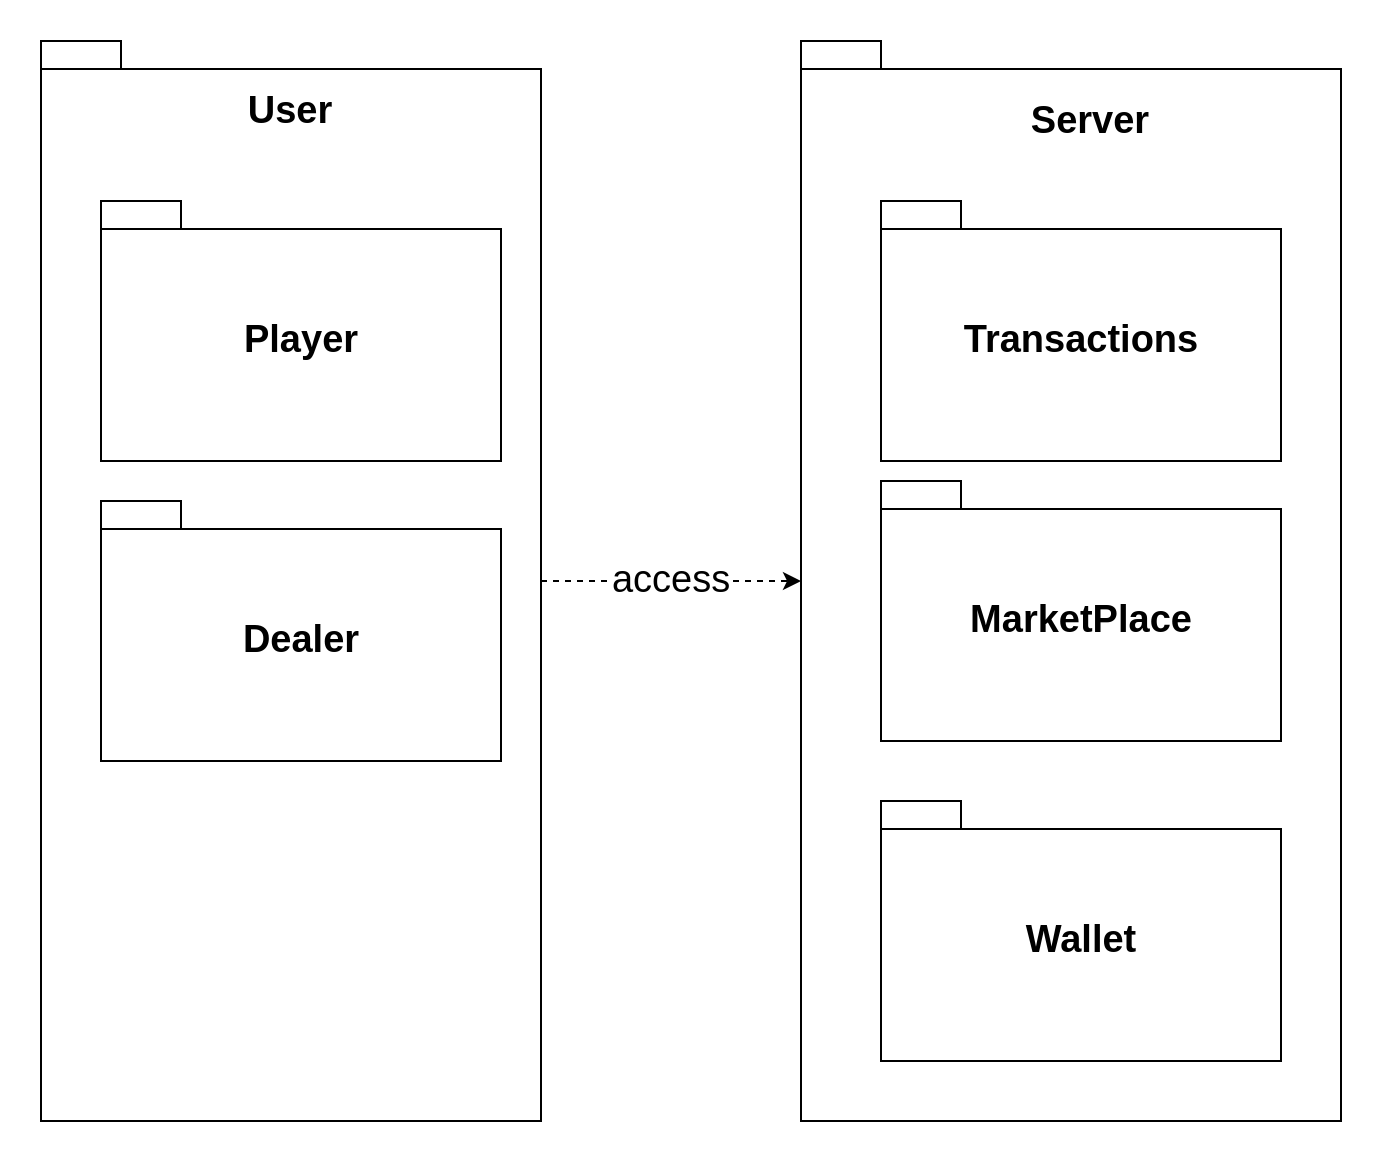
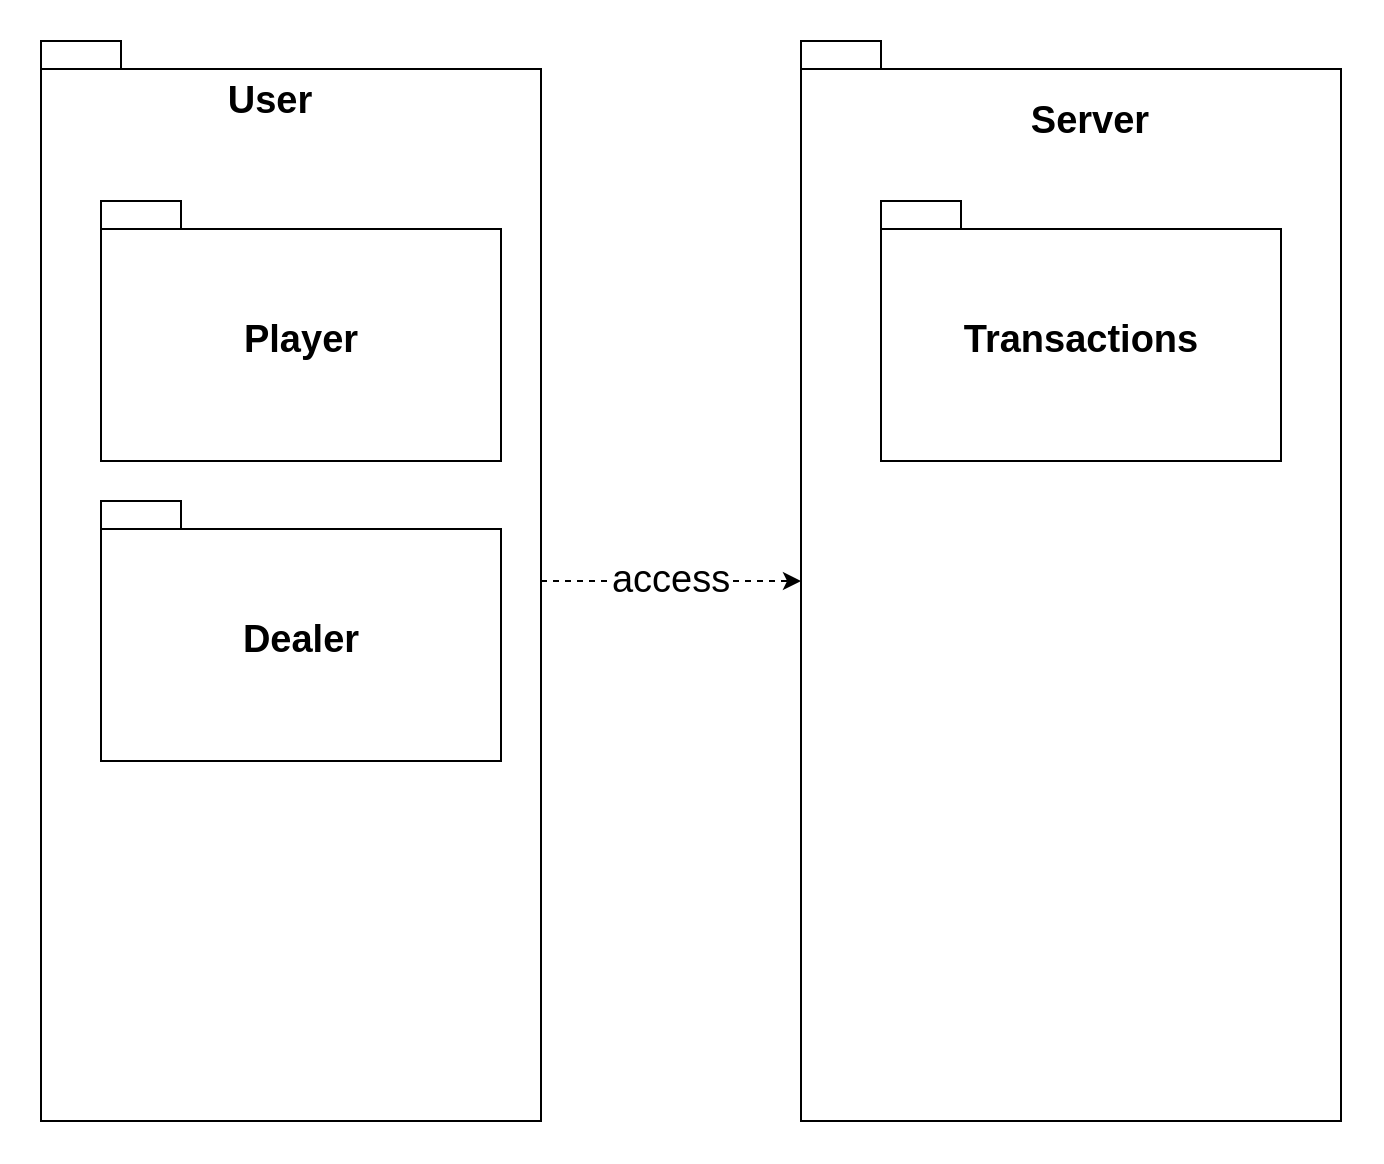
(291, 107) -> (271, 97)
(1081, 611) -> none
(1081, 931) -> none
